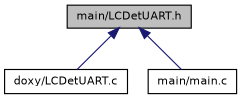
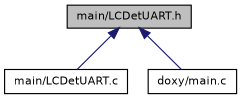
(66, 82) -> (66, 82)
(192, 82) -> (192, 82)
